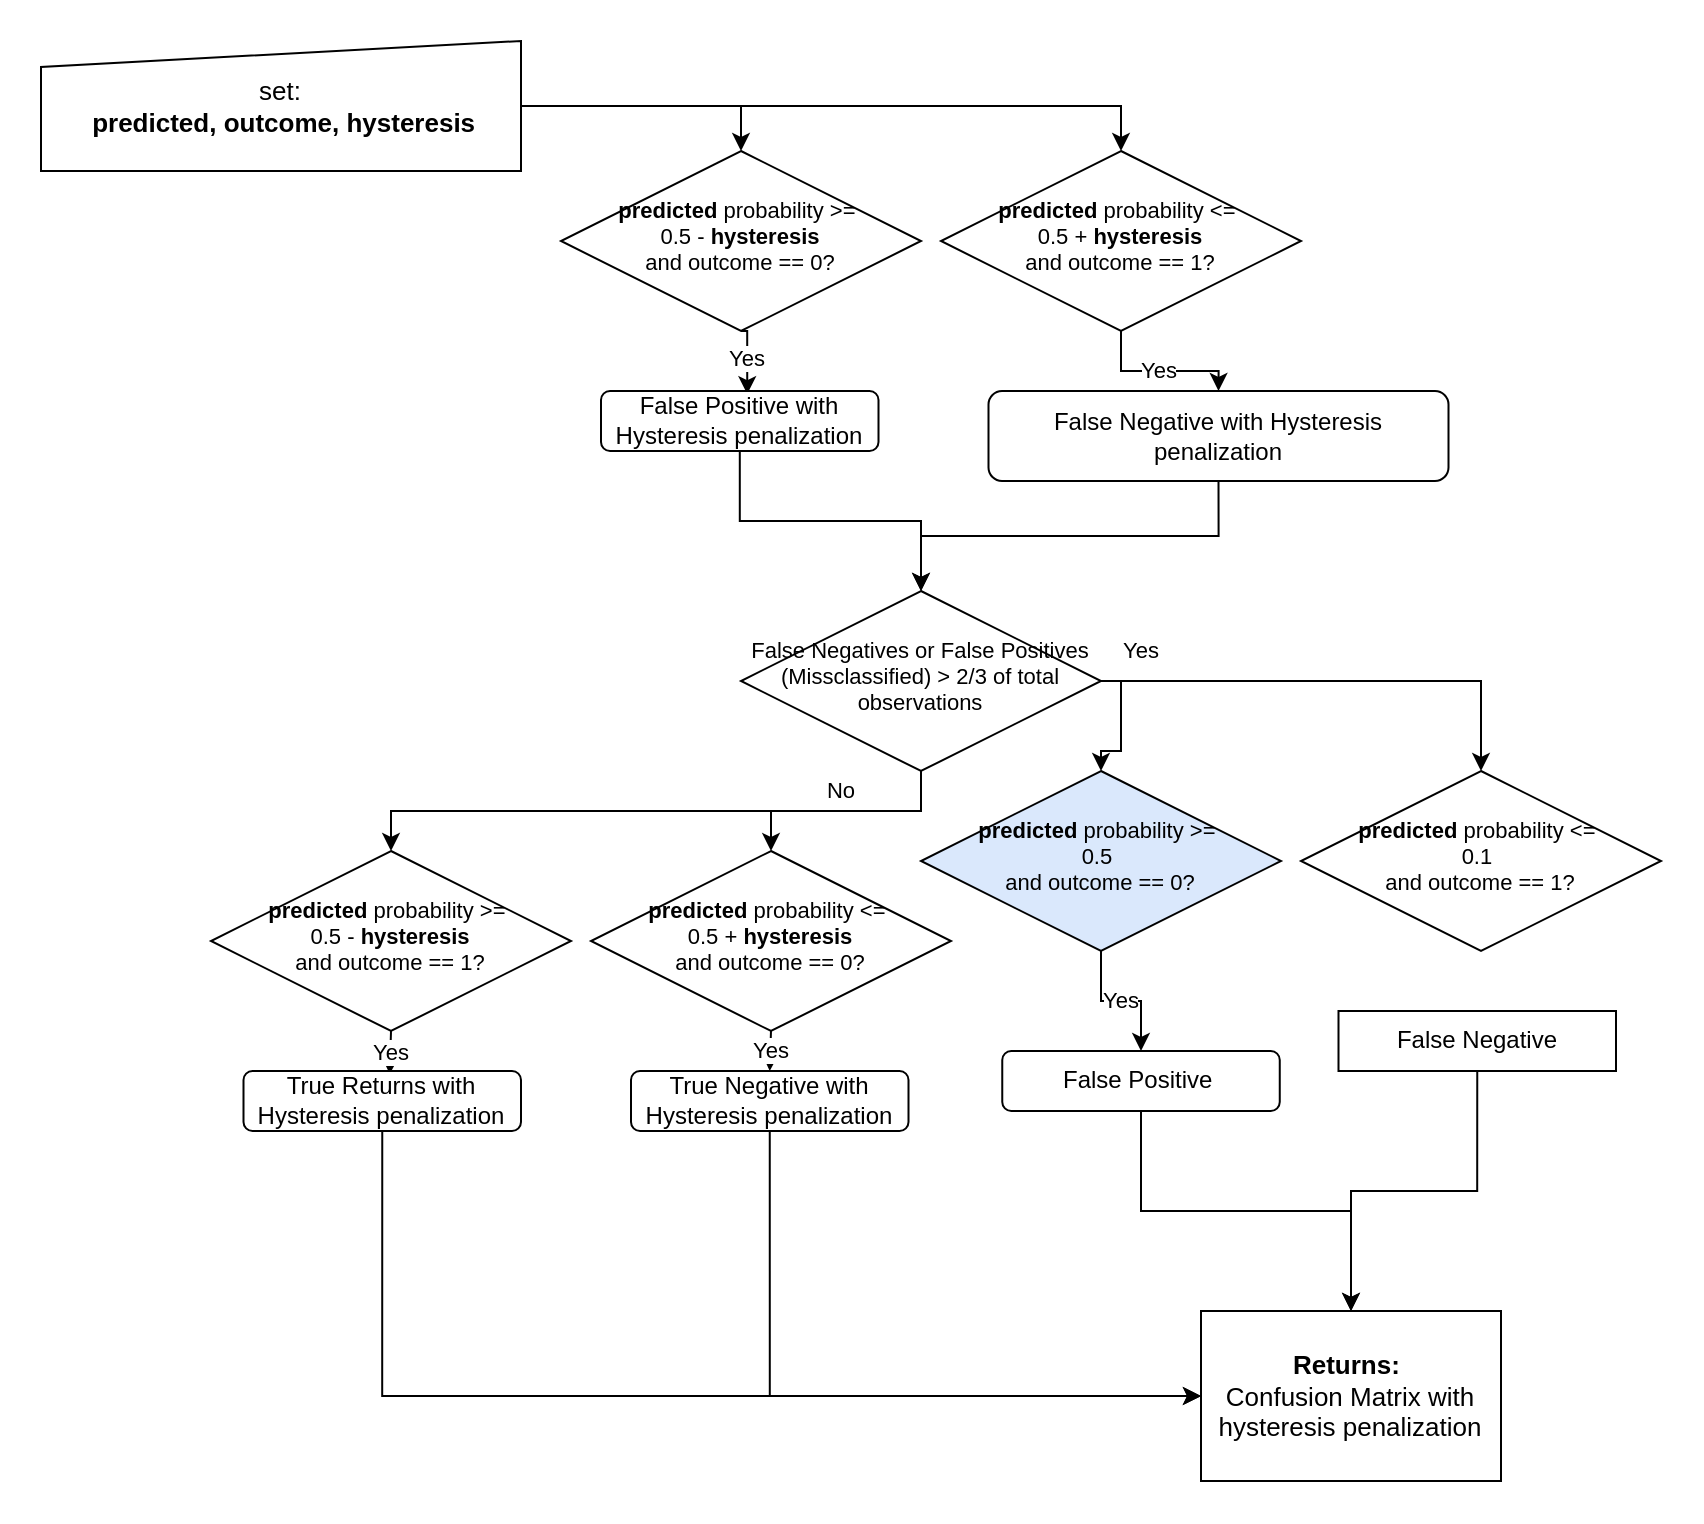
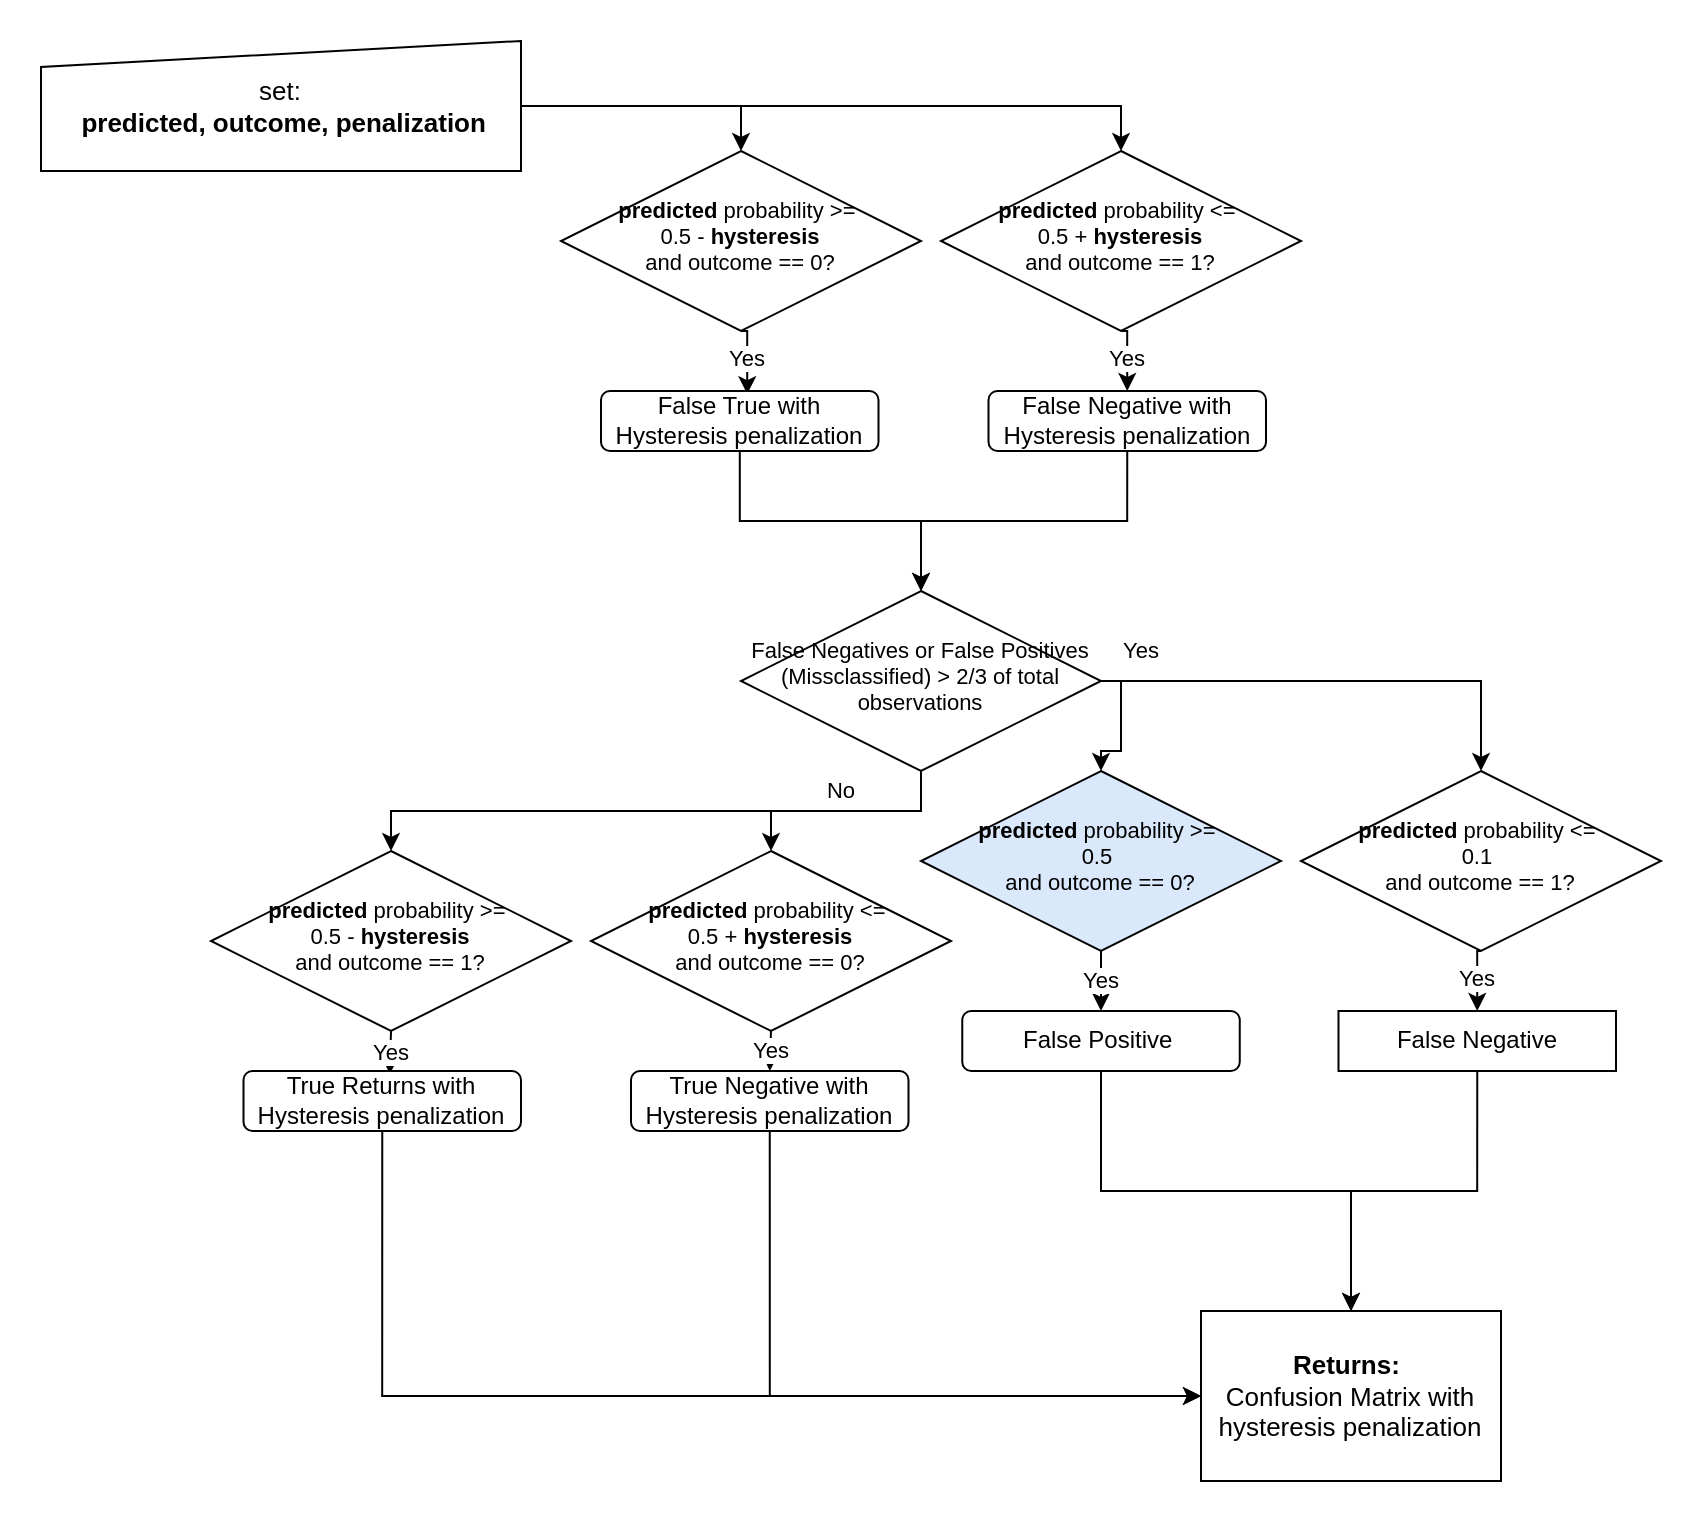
(281, 107) -> (281, 107)
(740, 421) -> (740, 421)
(1219, 436) -> (1127, 421)
none -> (1477, 973)
(1141, 1081) -> (1101, 1041)
